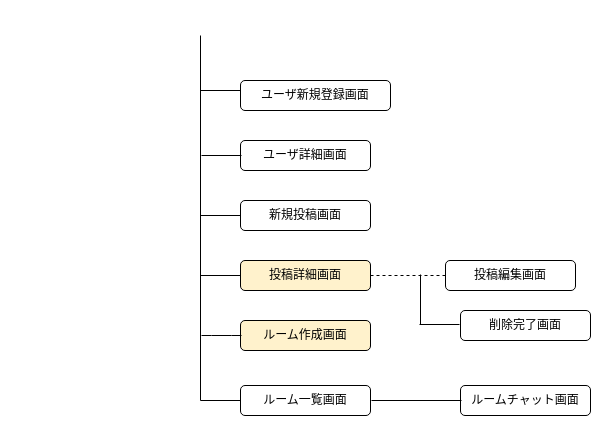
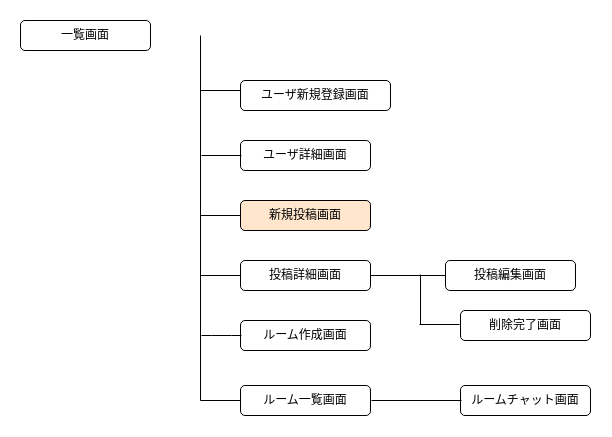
none -> (86, 36)
(306, 216) -> (306, 216)
(306, 276) -> (306, 276)
(408, 276) -> (408, 276)
(306, 336) -> (306, 336)
